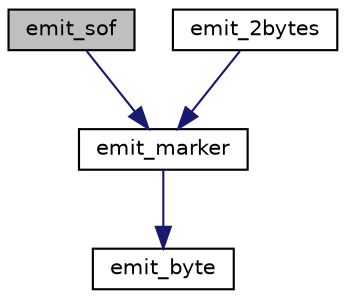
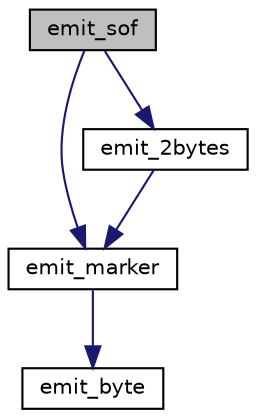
none -> (124, 81)
